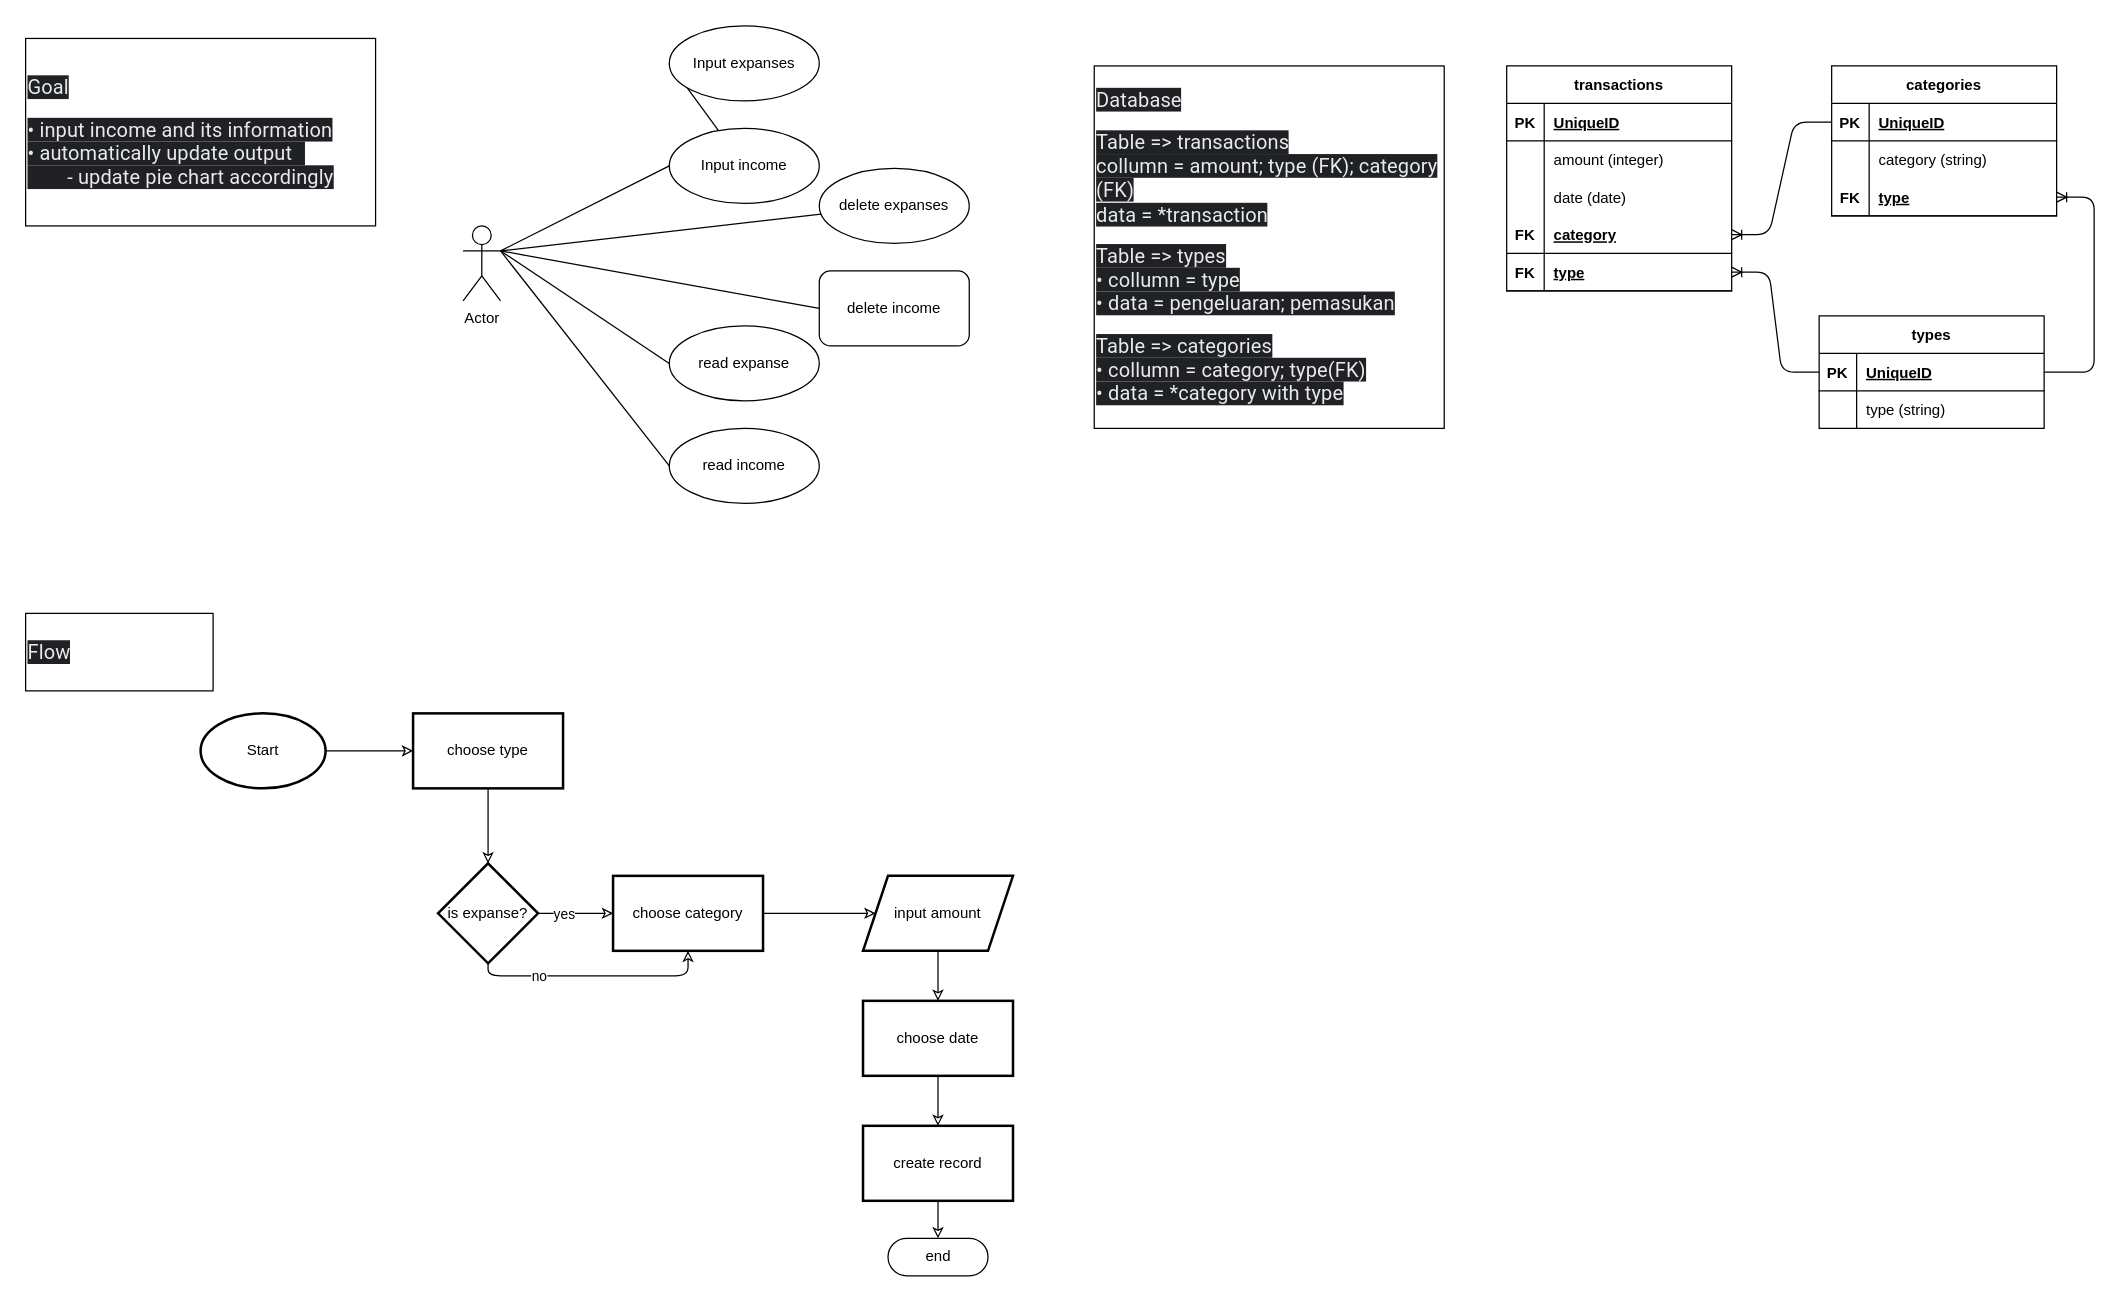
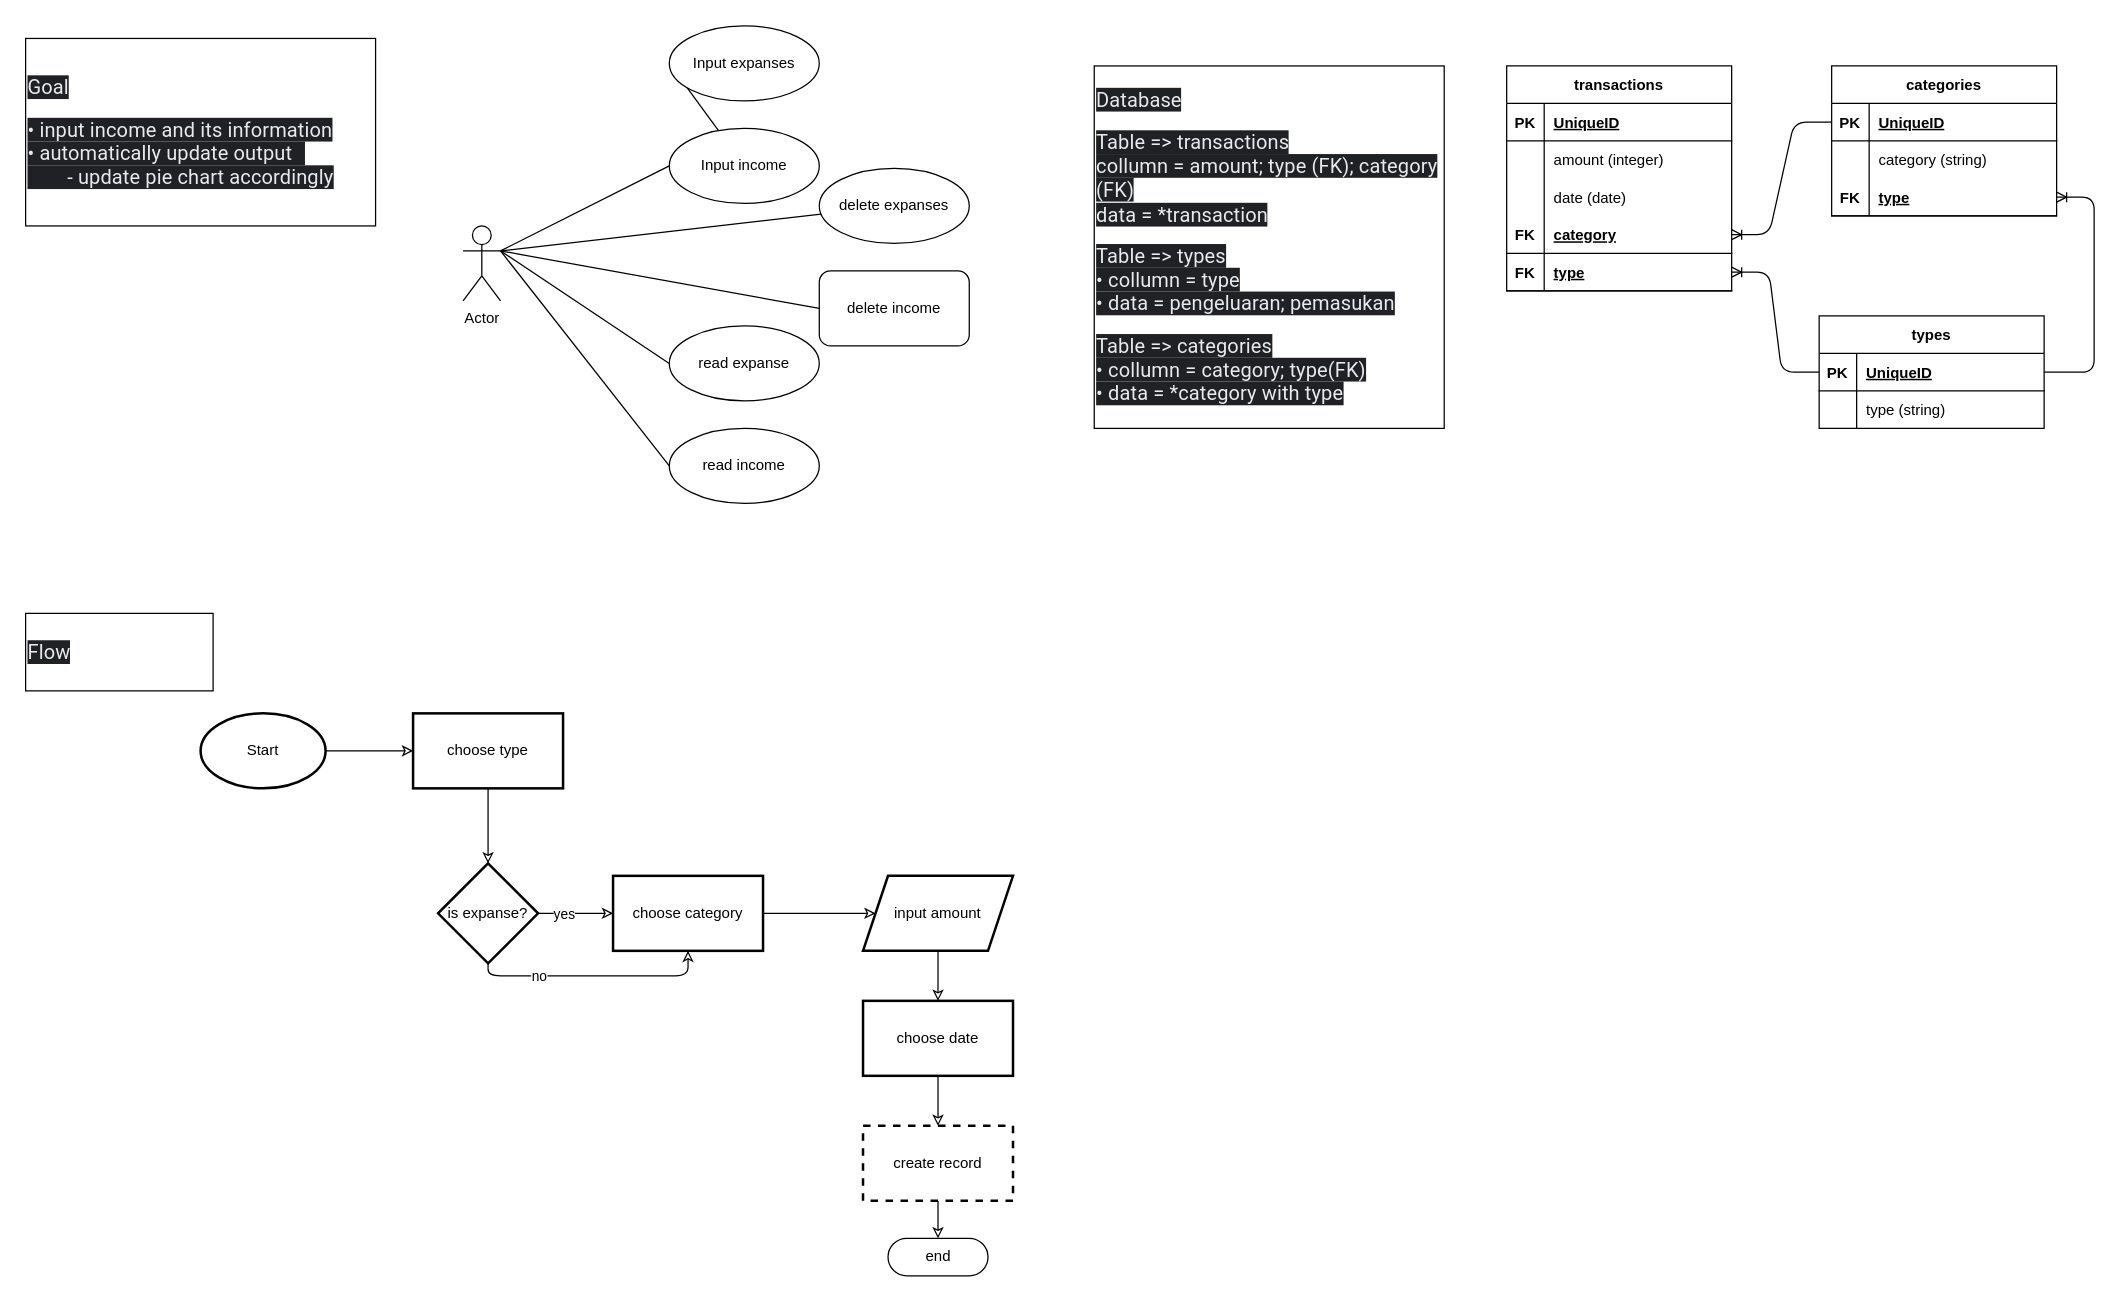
(938, 1163) -> (938, 1163)
